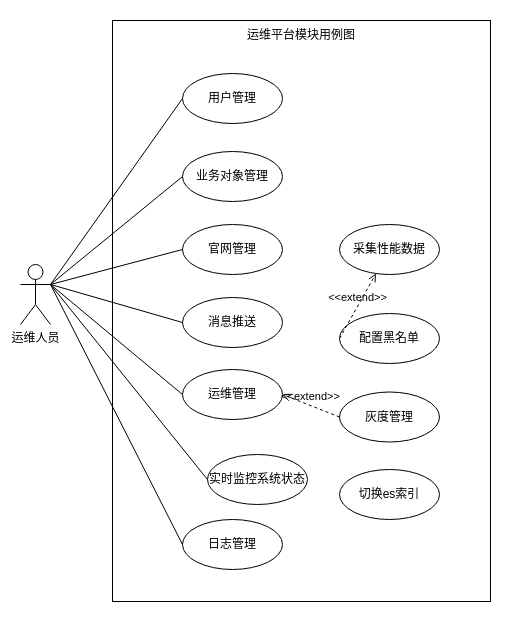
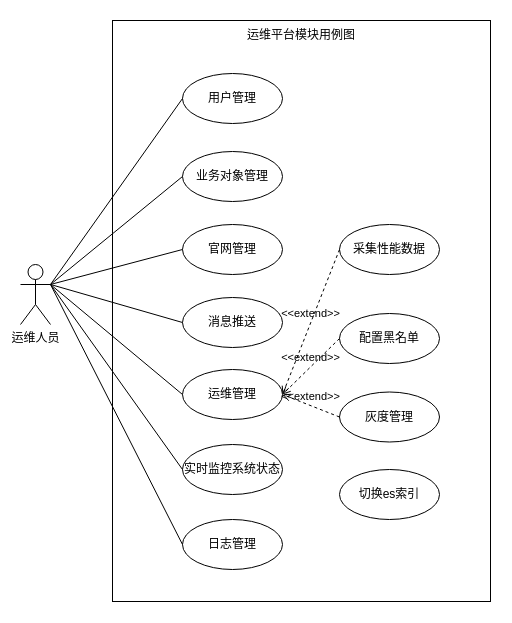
(357, 307) -> (312, 365)
none -> (312, 320)
(258, 480) -> (233, 470)
